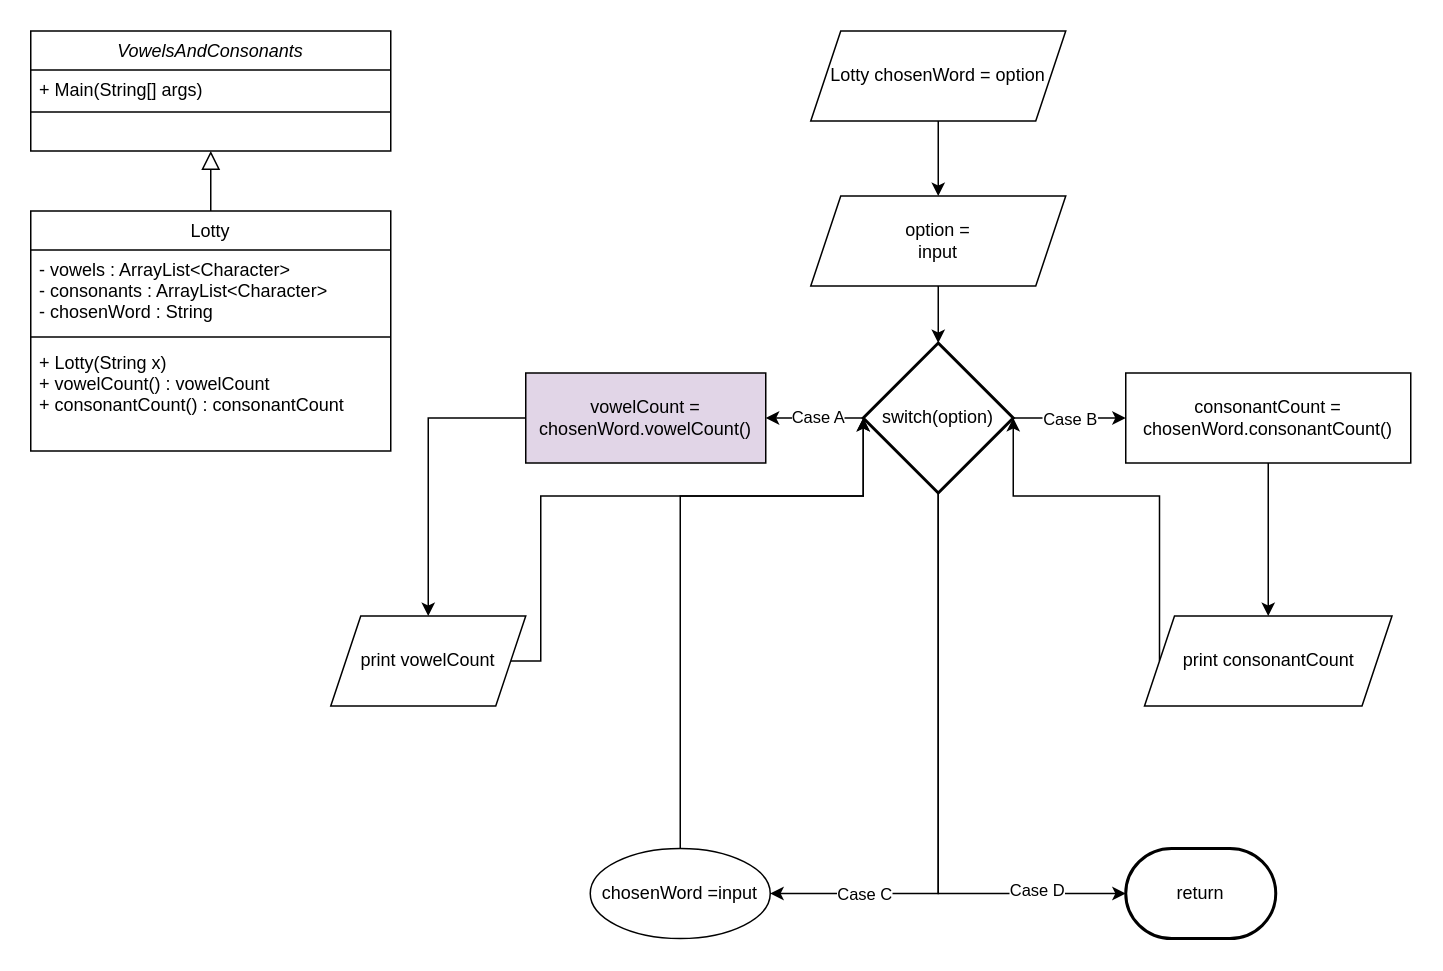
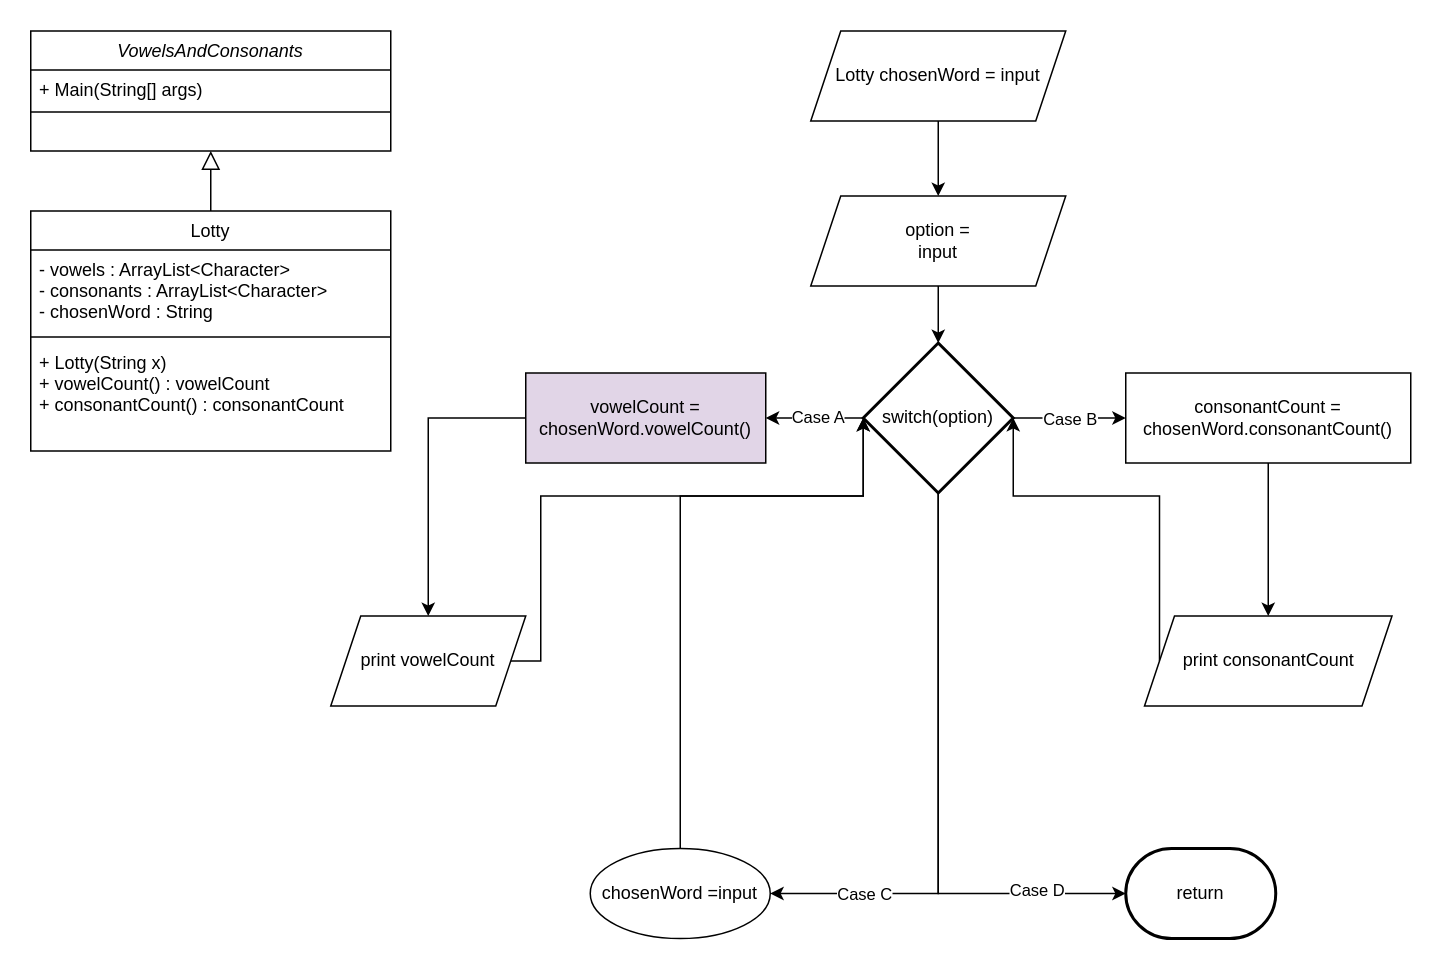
(938, 76) -> (938, 76)
